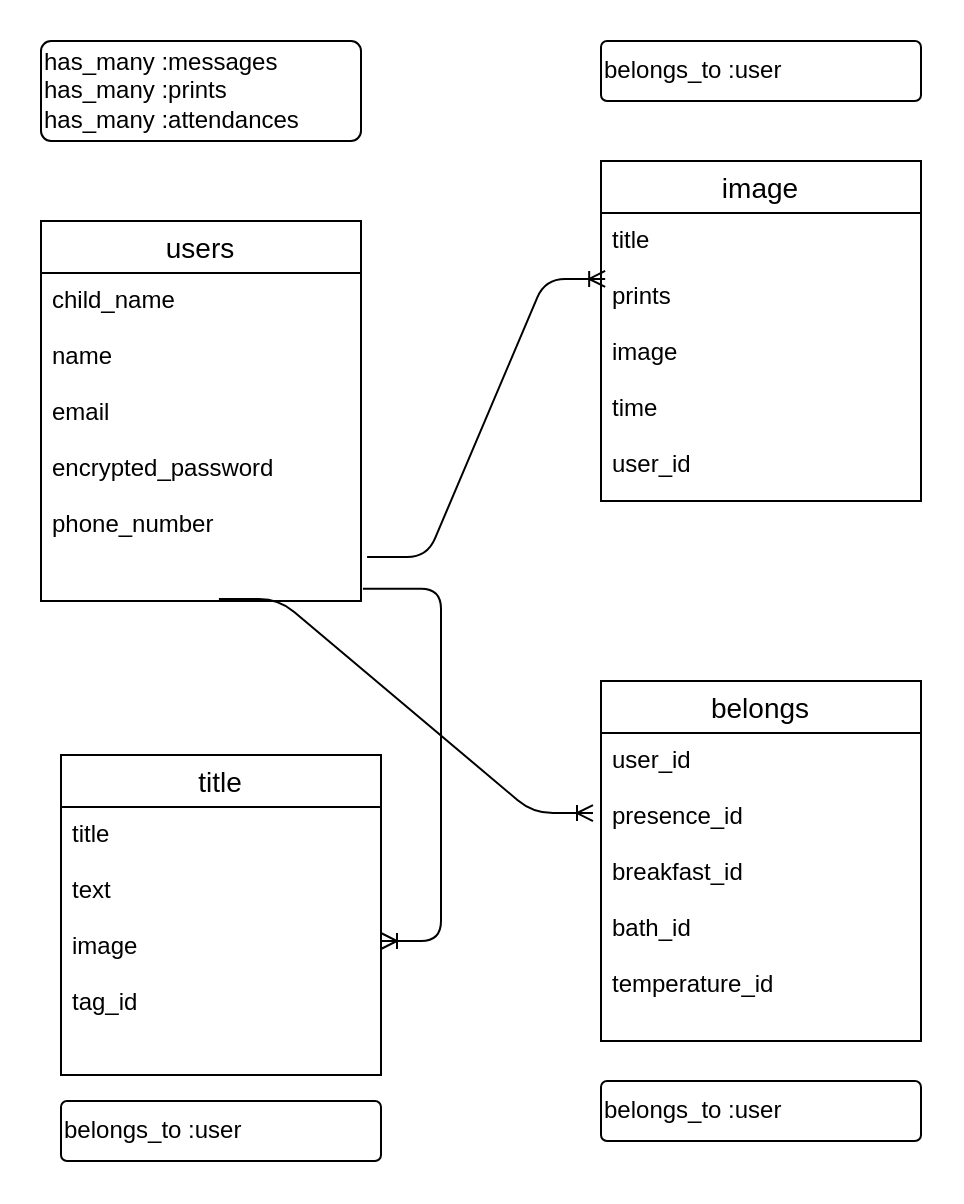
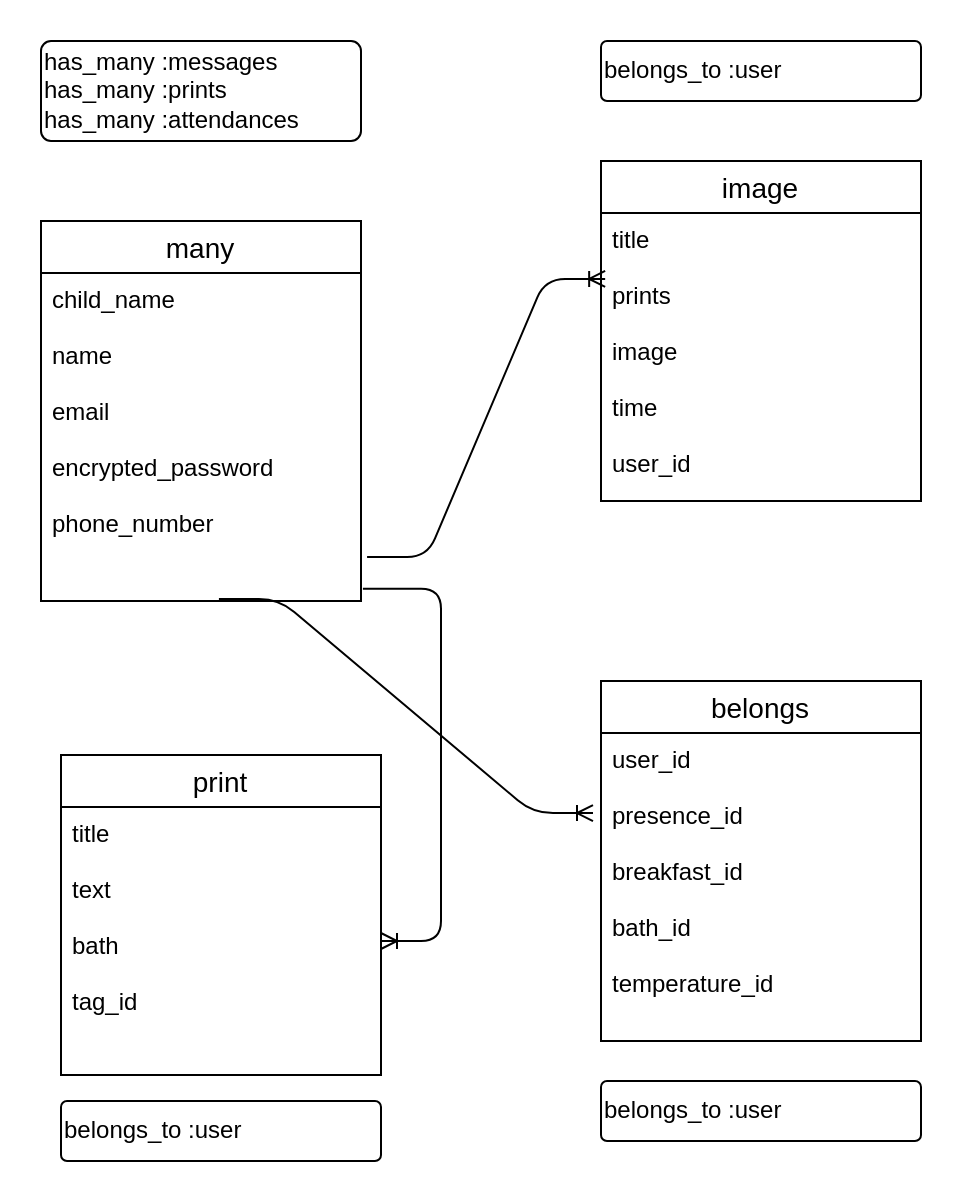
(200, 249) -> (200, 249)
(220, 783) -> (220, 783)
(99, 834) -> (99, 834)
